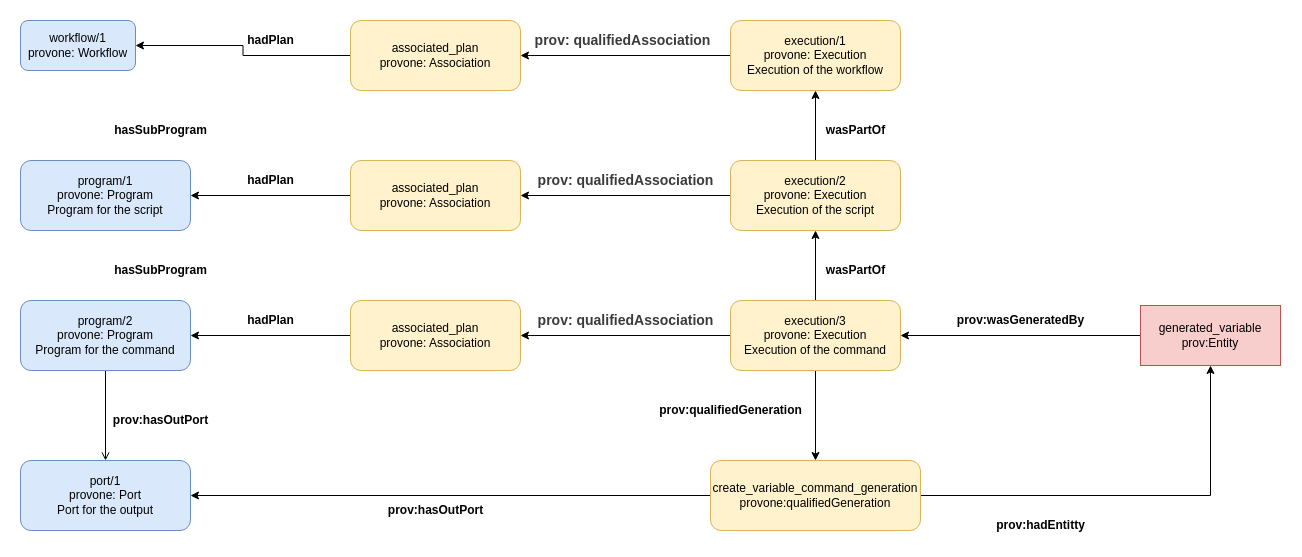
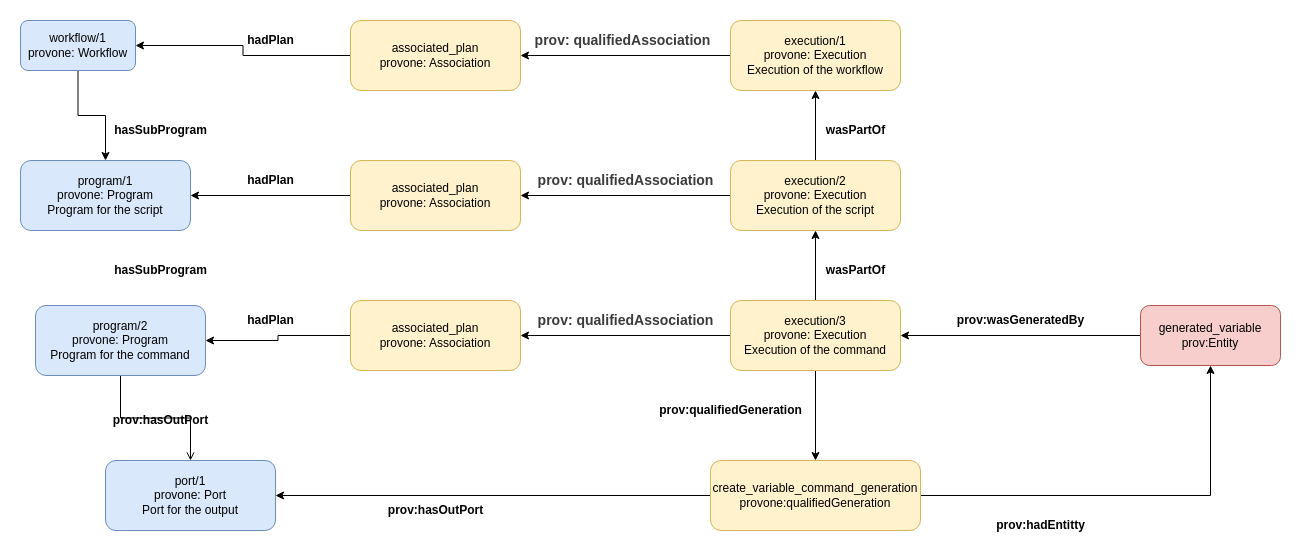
none -> (88, 116)
(106, 336) -> (121, 341)
(1211, 336) -> (1211, 336)
(106, 496) -> (191, 496)
